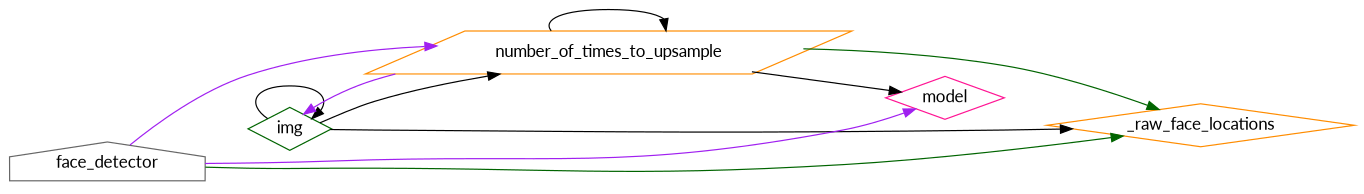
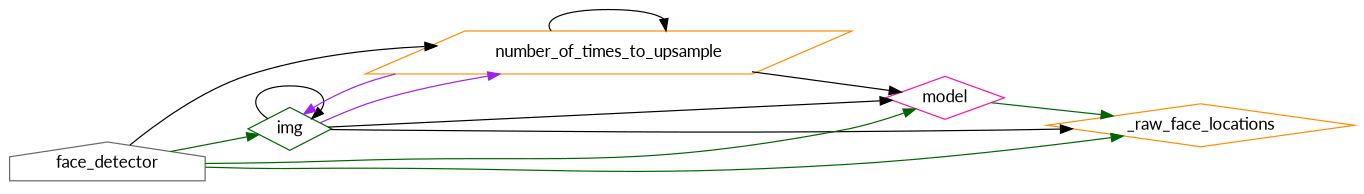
(978, 62) -> (1046, 109)
(268, 69) -> (268, 69)
(402, 94) -> (402, 94)
none -> (604, 114)
none -> (209, 144)
(557, 158) -> (557, 158)
